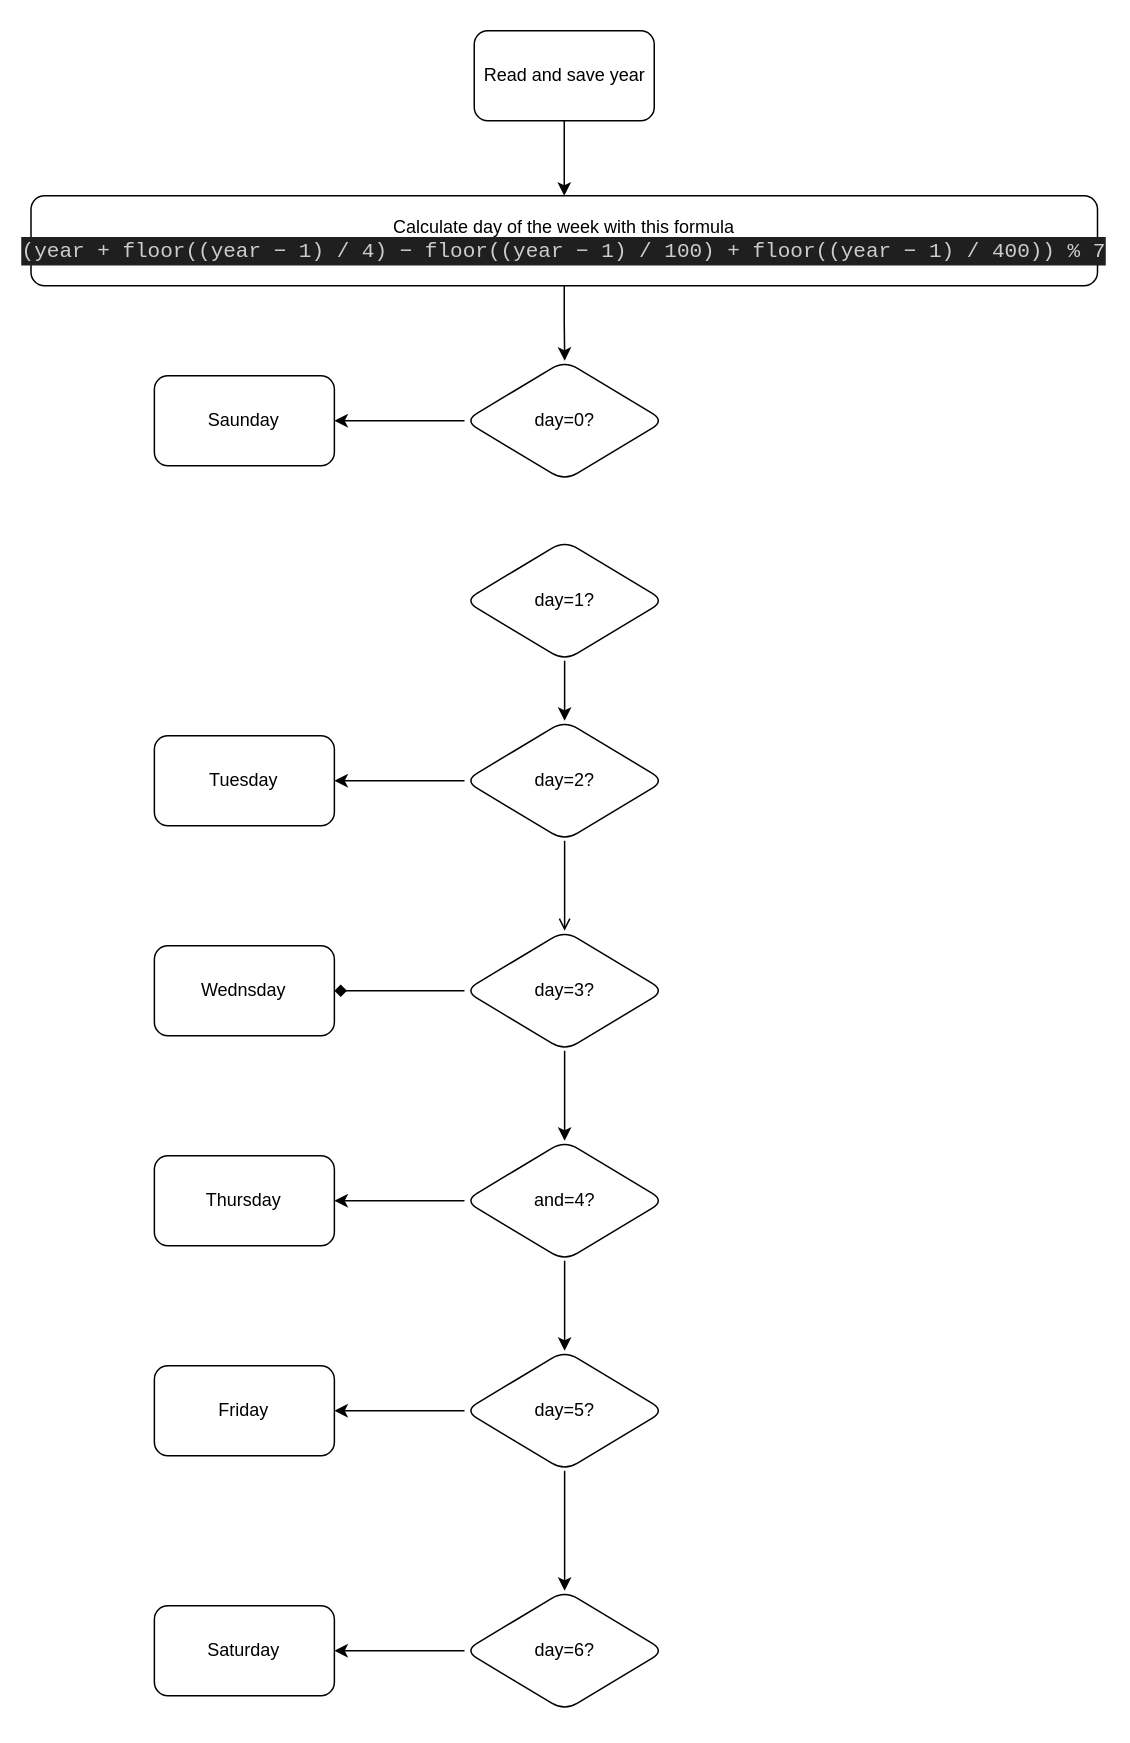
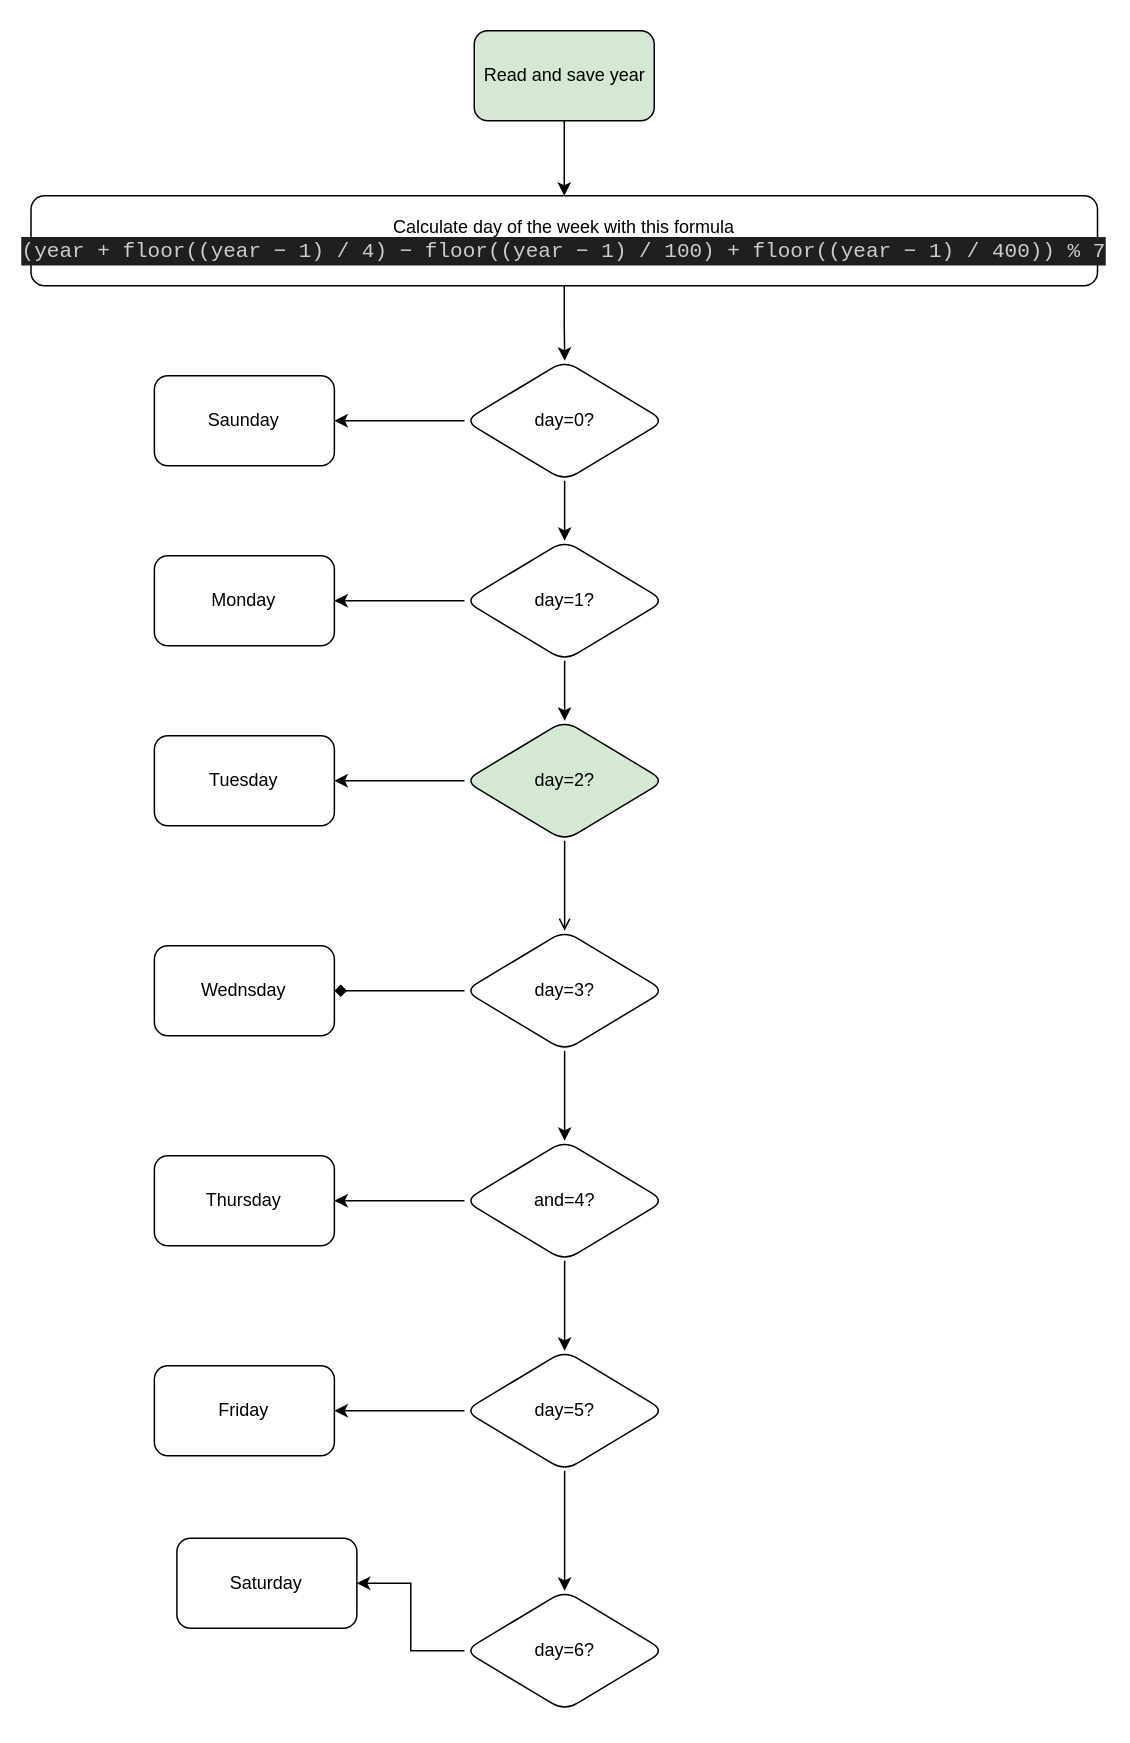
(564, 76) -> (564, 76)
none -> (564, 506)
none -> (244, 601)
none -> (404, 601)
(564, 781) -> (564, 781)
(244, 1651) -> (267, 1583)
